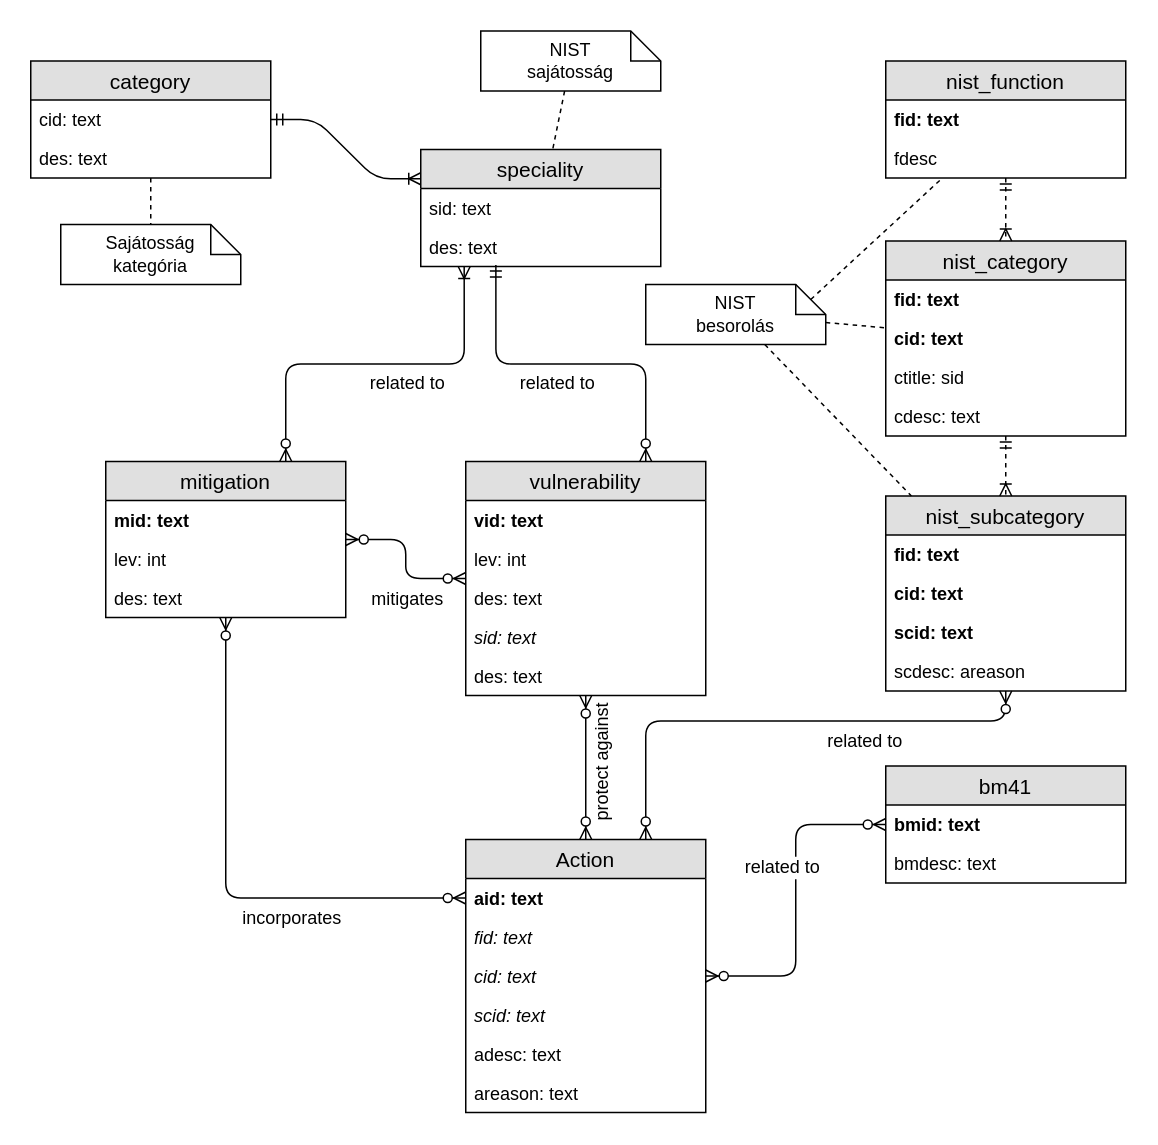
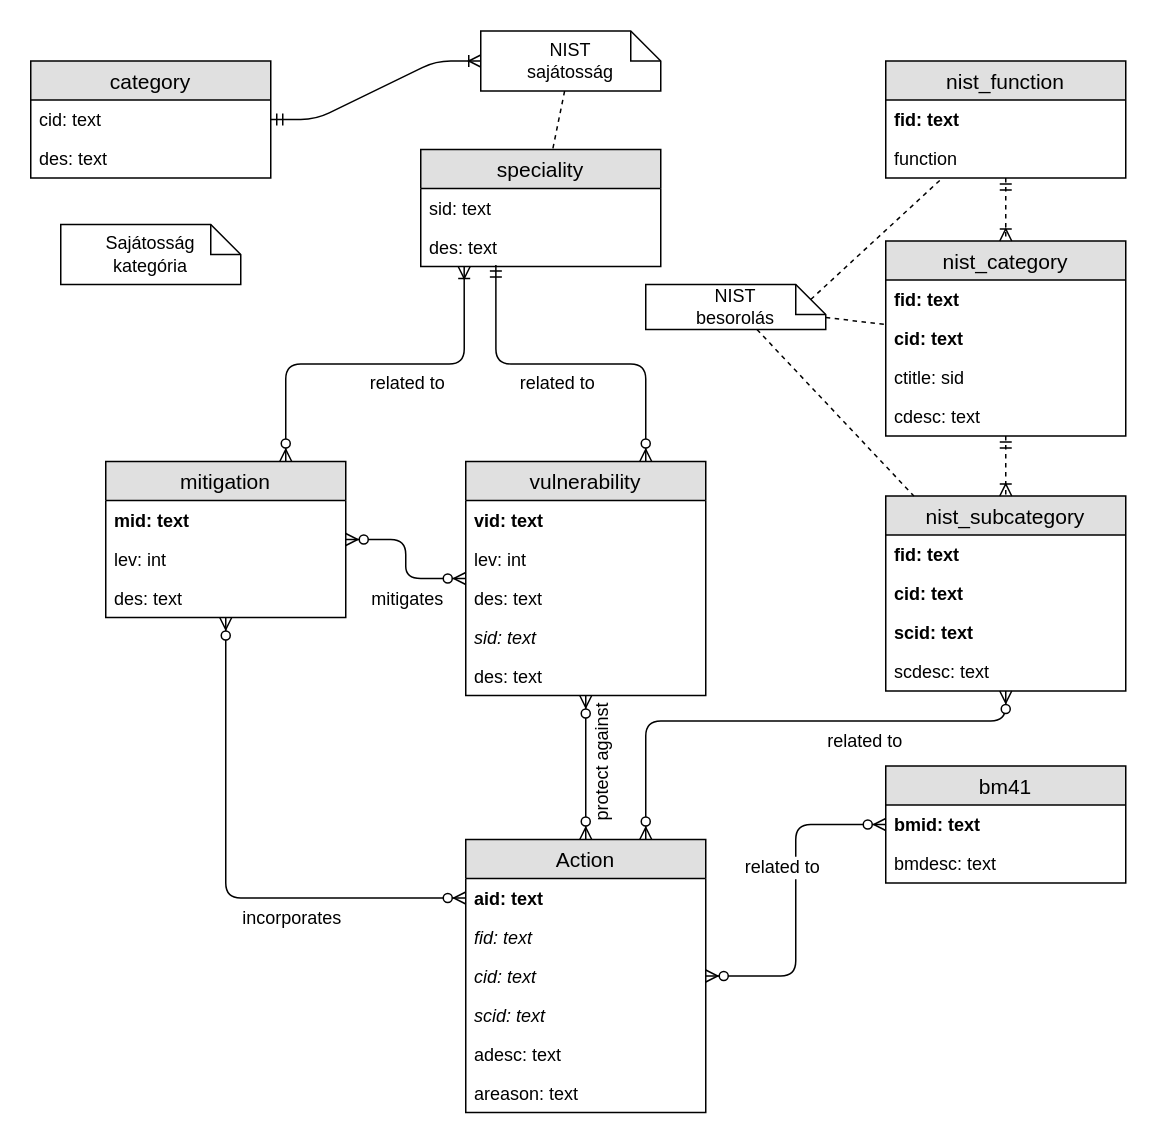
(356, 159) -> (390, 83)
(919, 159) -> (932, 159)
(151, 201) -> none
(736, 314) -> (736, 307)
(965, 672) -> (950, 672)
